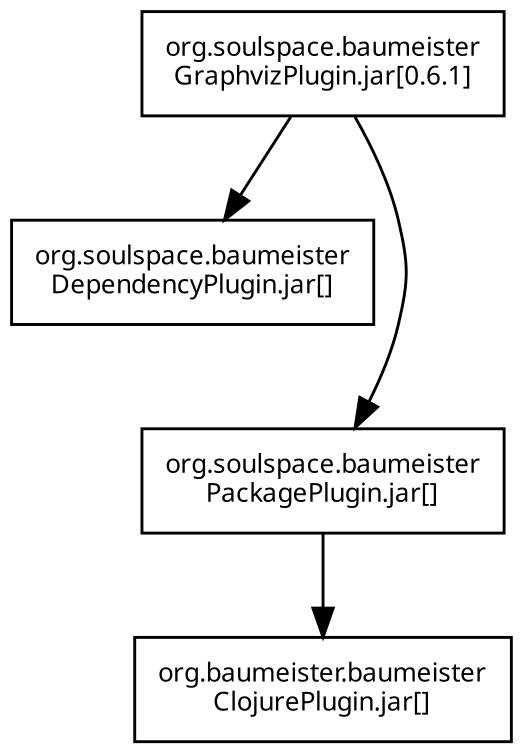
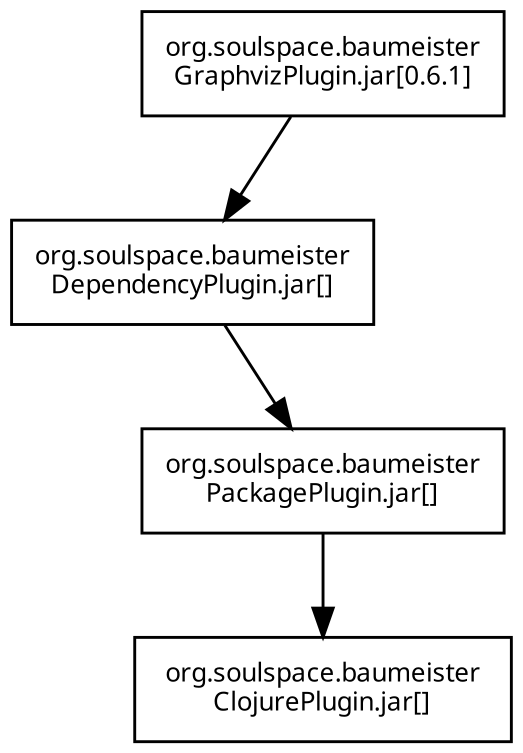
(405, 257) -> (250, 364)
(323, 690) -> (323, 690)
